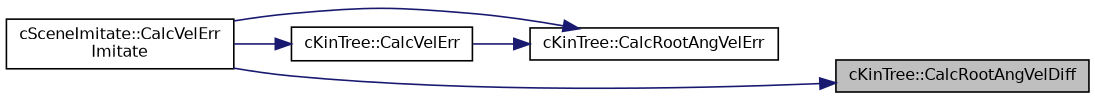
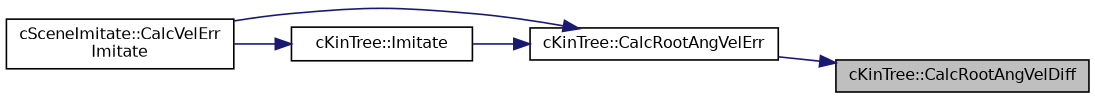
(382, 44) -> (382, 44)
(526, 88) -> (799, 59)
